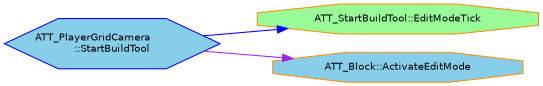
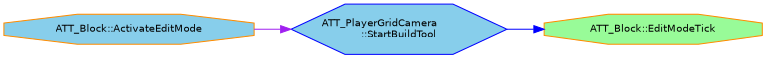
(398, 19) -> (653, 29)
(243, 54) -> (267, 29)
